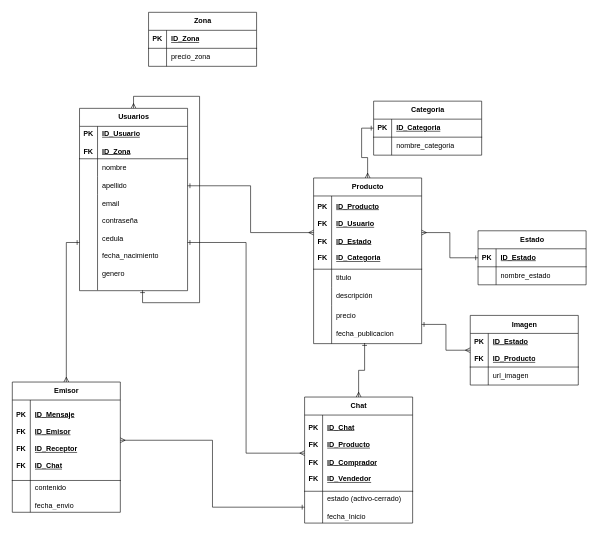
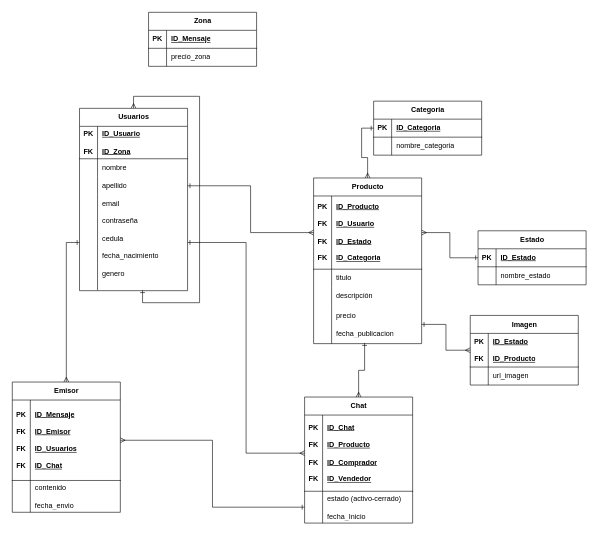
(185, 39) -> (191, 39)
(57, 440) -> (56, 440)
